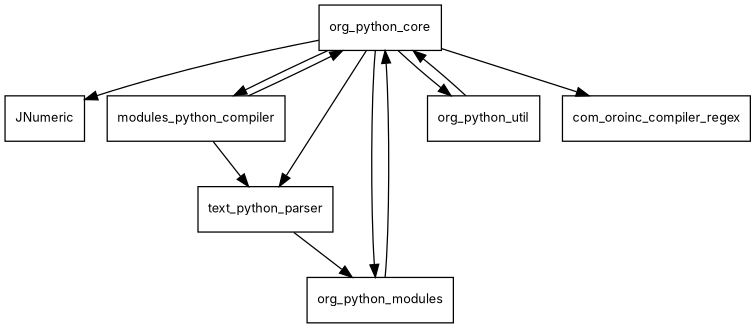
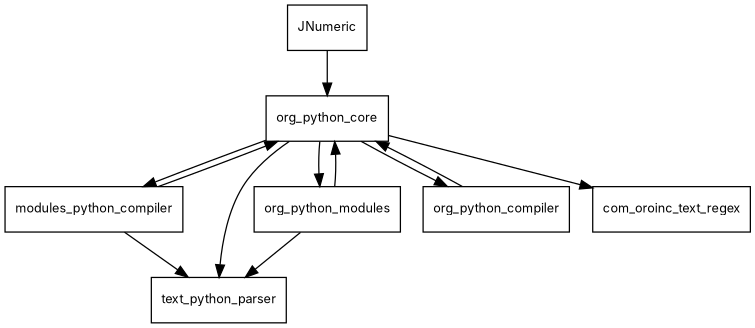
(207, 65) -> (327, 67)
(484, 119) -> (496, 209)
(656, 119) -> (672, 209)
(318, 251) -> (278, 251)
